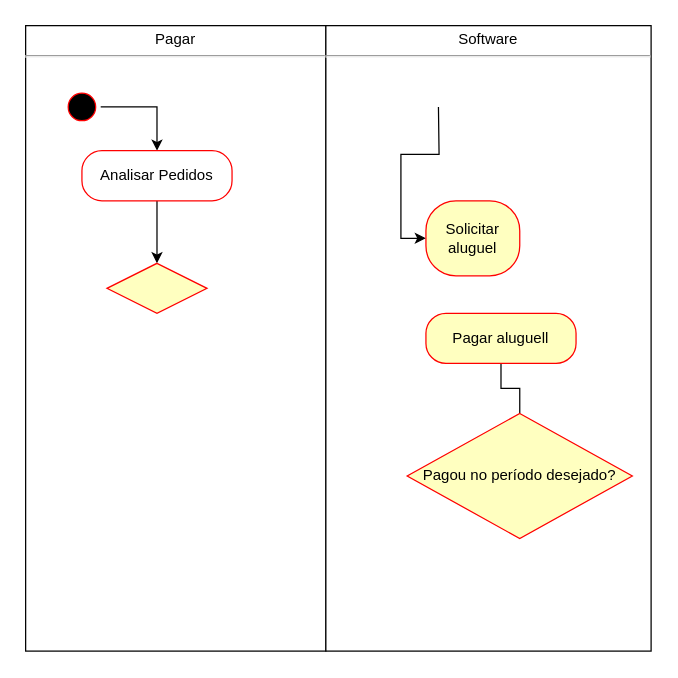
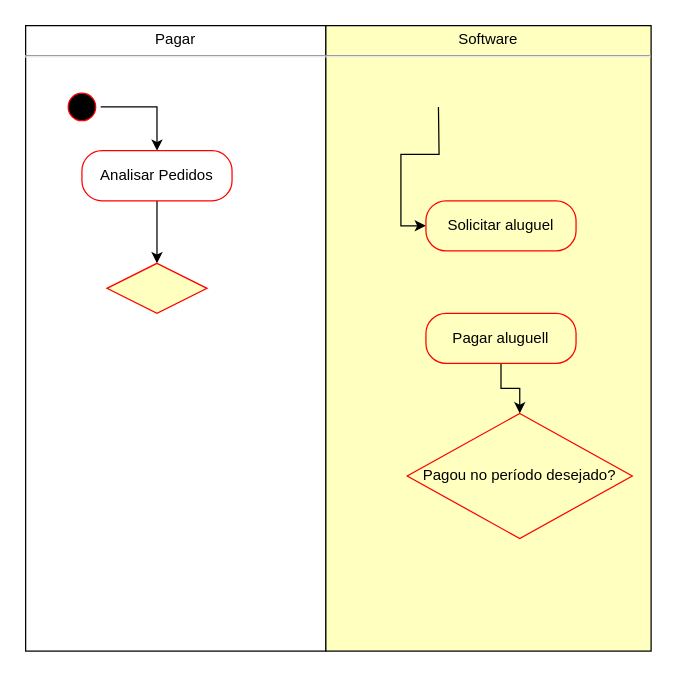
(359, 35) -> (359, 35)
(473, 238) -> (501, 226)
(519, 406) -> (519, 403)
